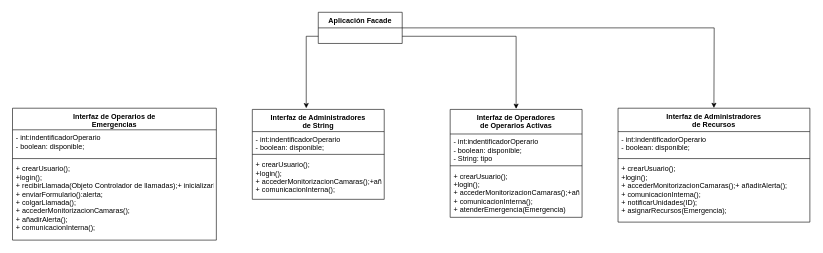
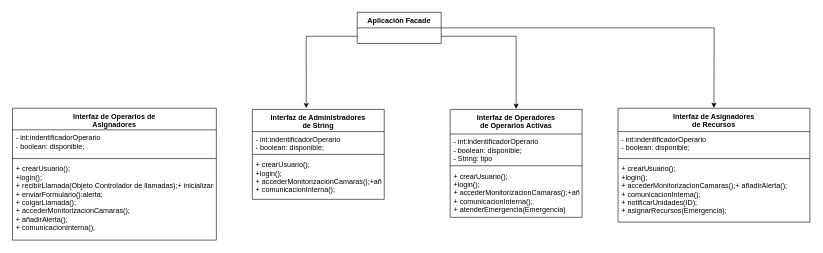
(360, 28) -> (399, 28)
(114, 116) -> (114, 116)
(714, 116) -> (714, 116)
